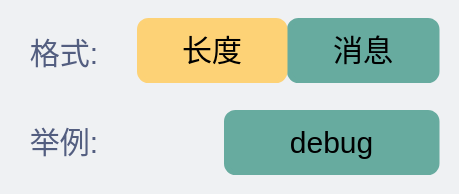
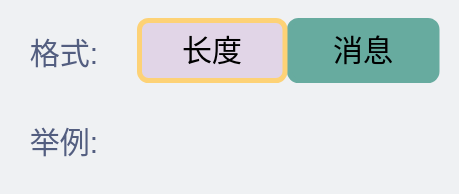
(212, 51) -> (212, 51)
(332, 143) -> none
